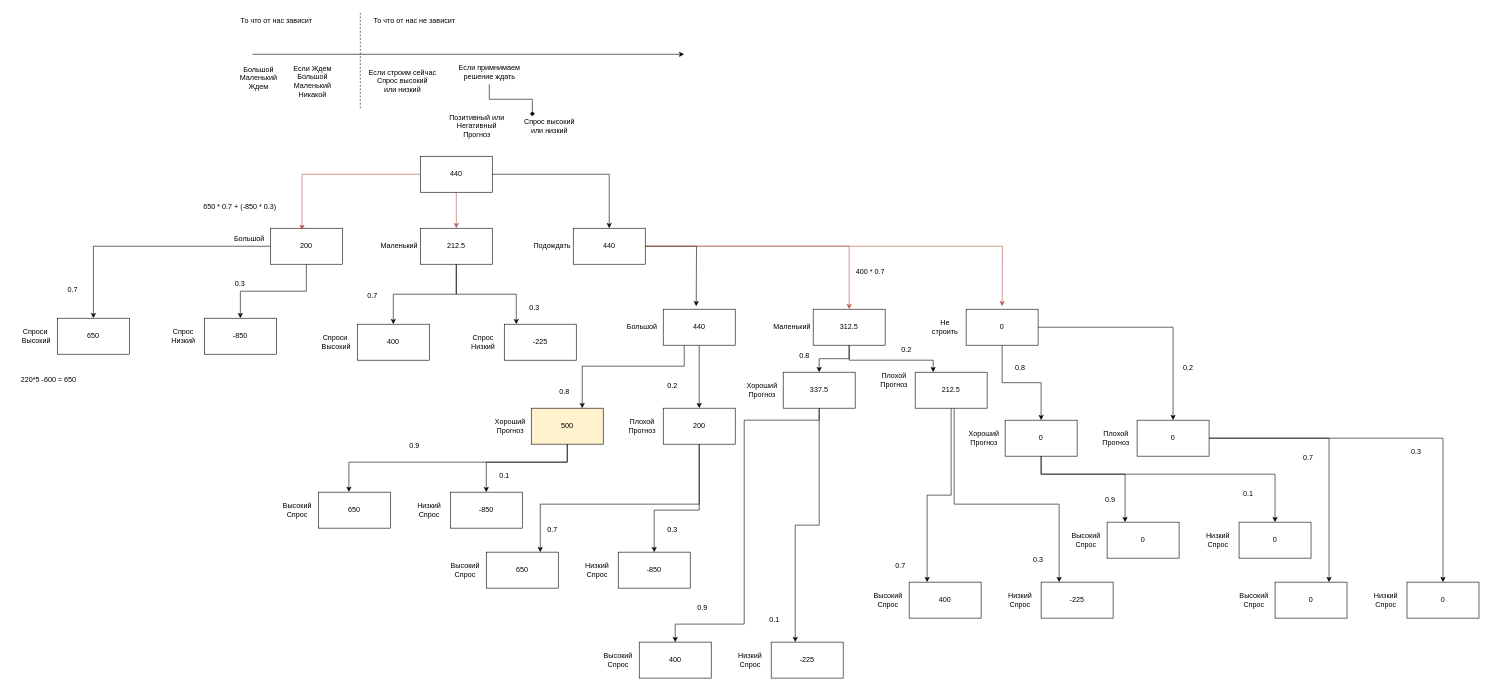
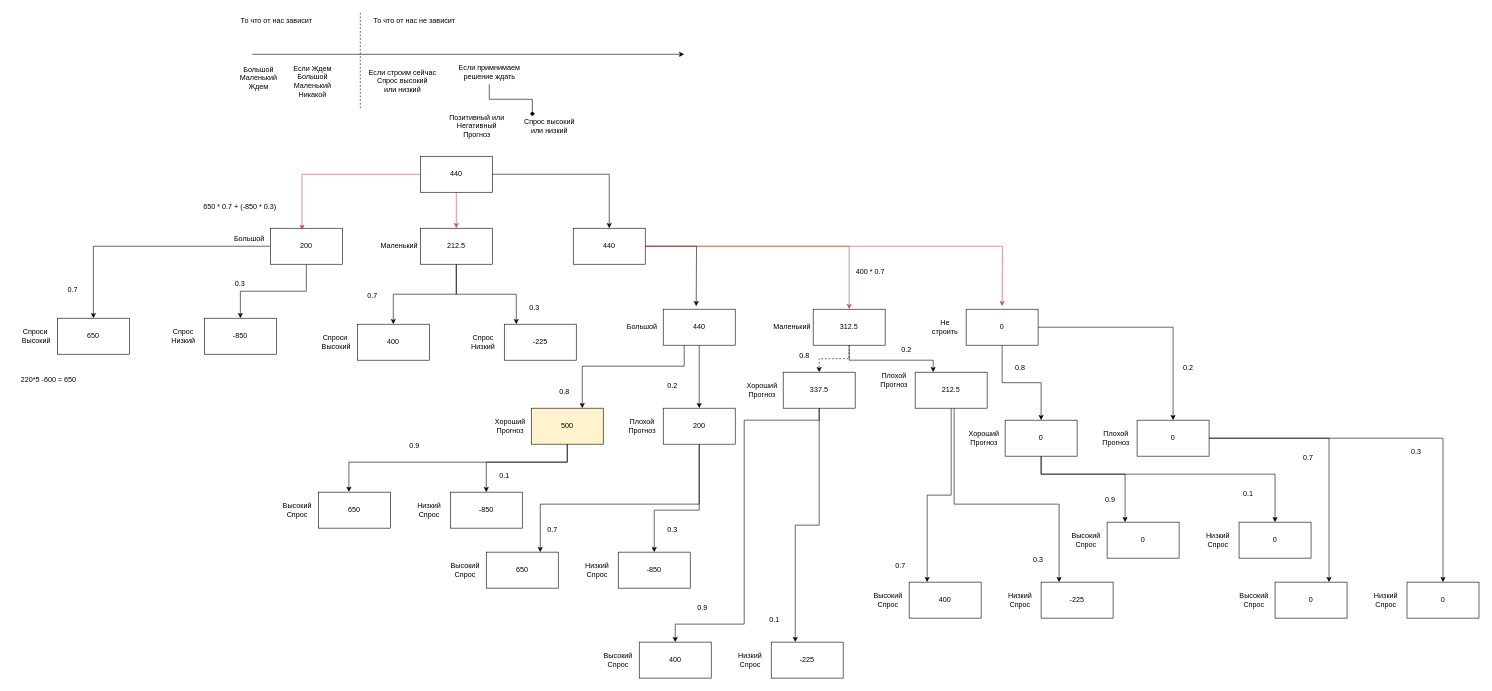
(552, 246) -> none
(830, 359) -> (830, 359)
